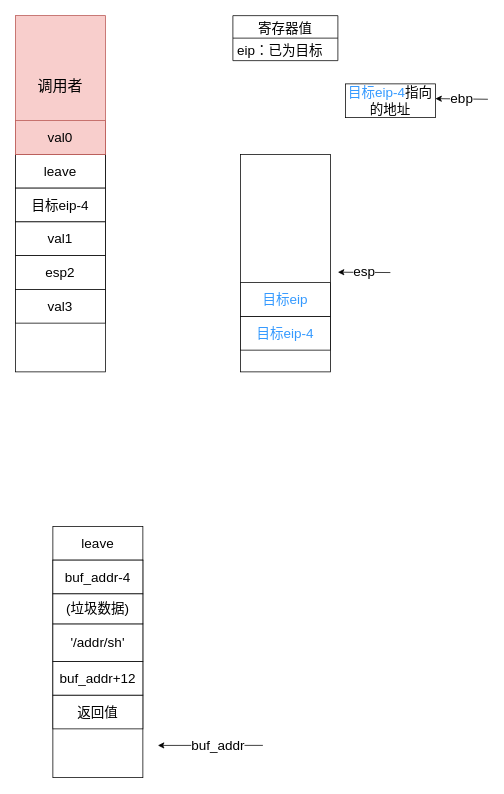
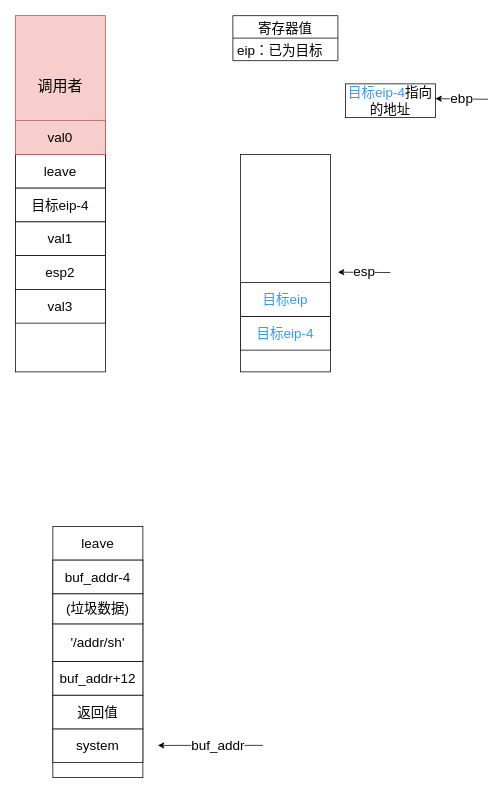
none -> (98, 746)
